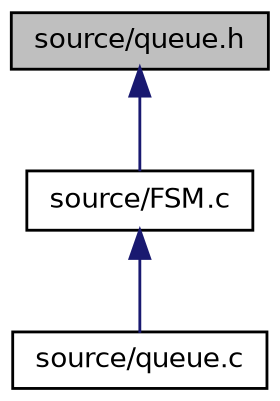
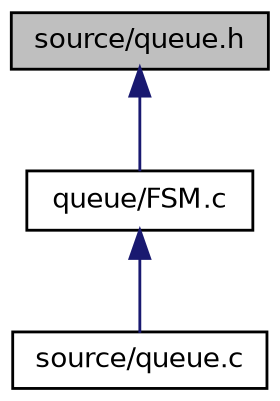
(140, 201) -> (140, 201)
